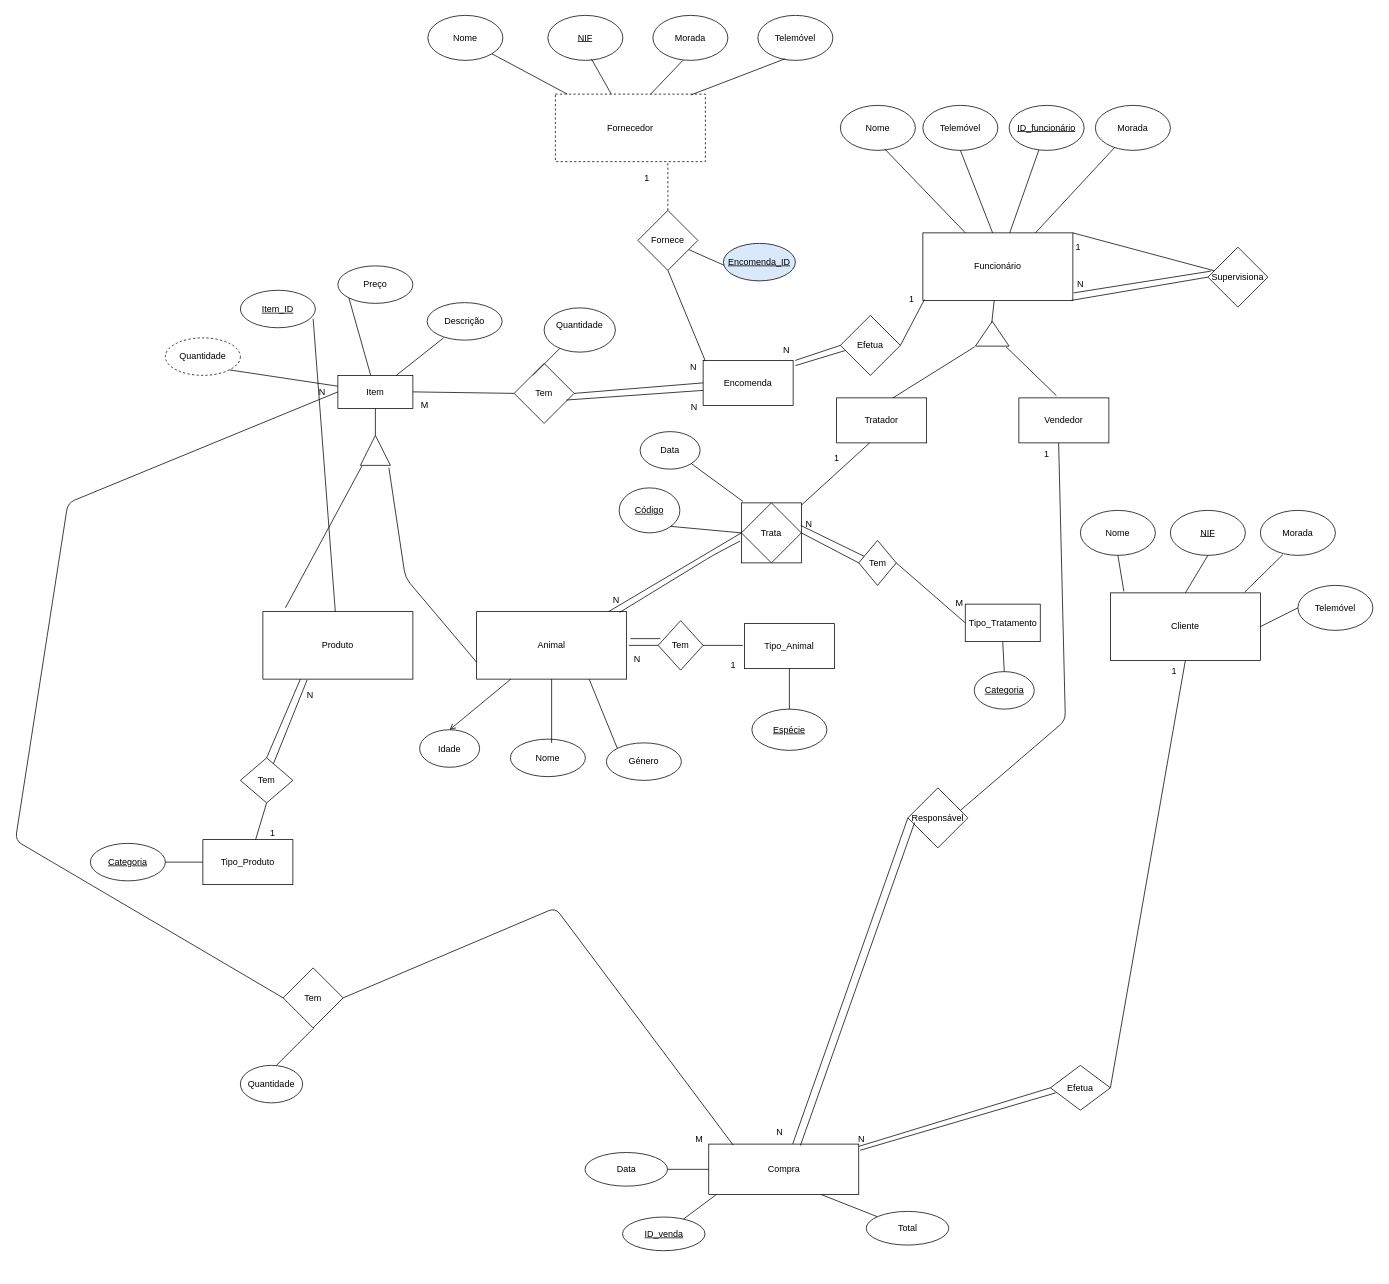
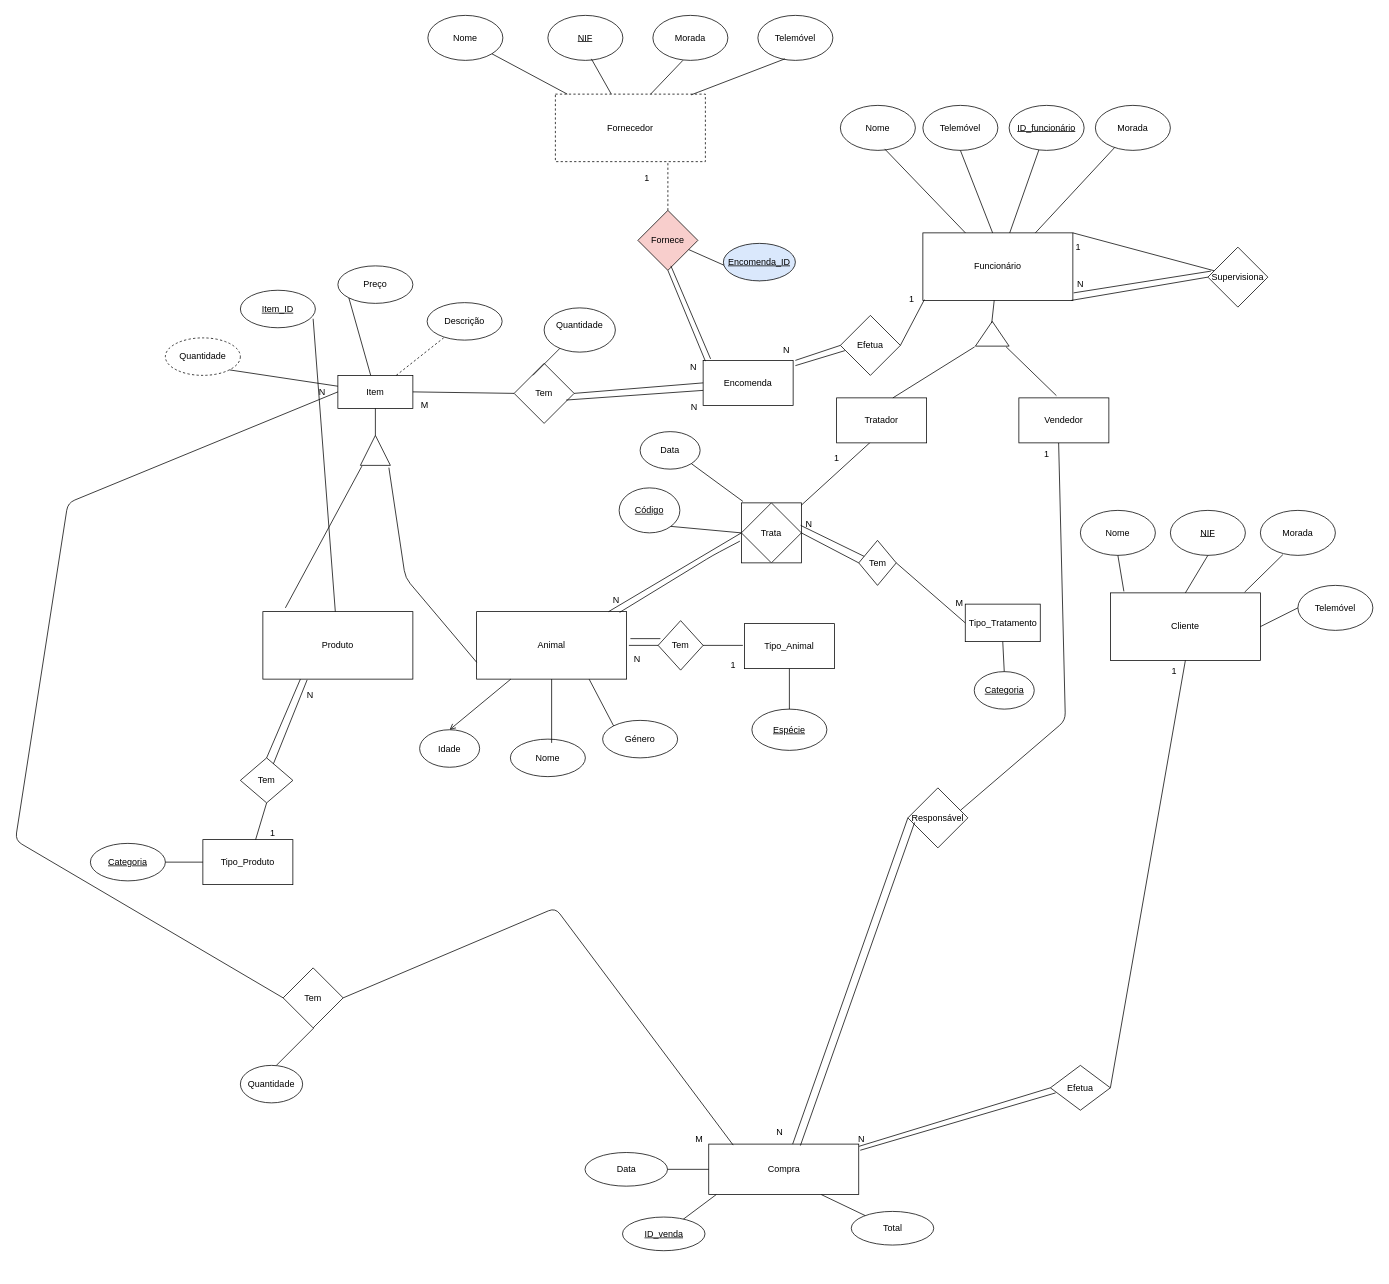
(668, 240) -> (668, 240)
none -> (691, 313)
(419, 357) -> (419, 357)
(644, 762) -> (640, 739)
(908, 1228) -> (893, 1228)
